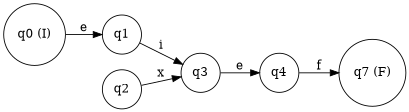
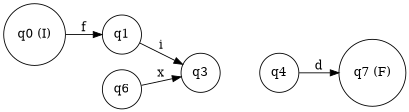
(84, 28) -> (84, 28)
(319, 66) -> (319, 66)
(236, 73) -> none
(122, 89) -> (122, 89)
